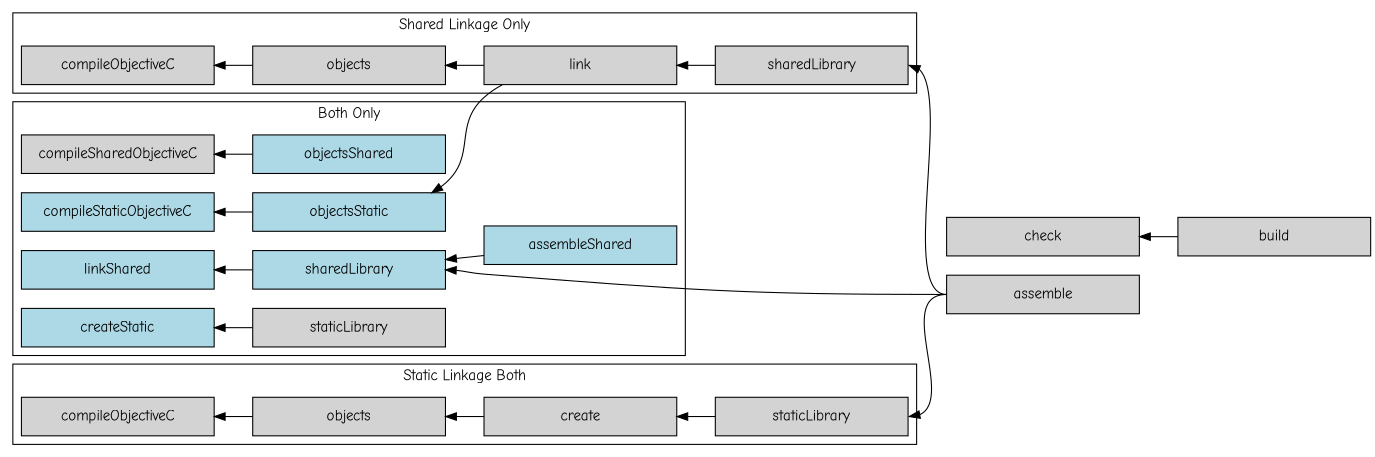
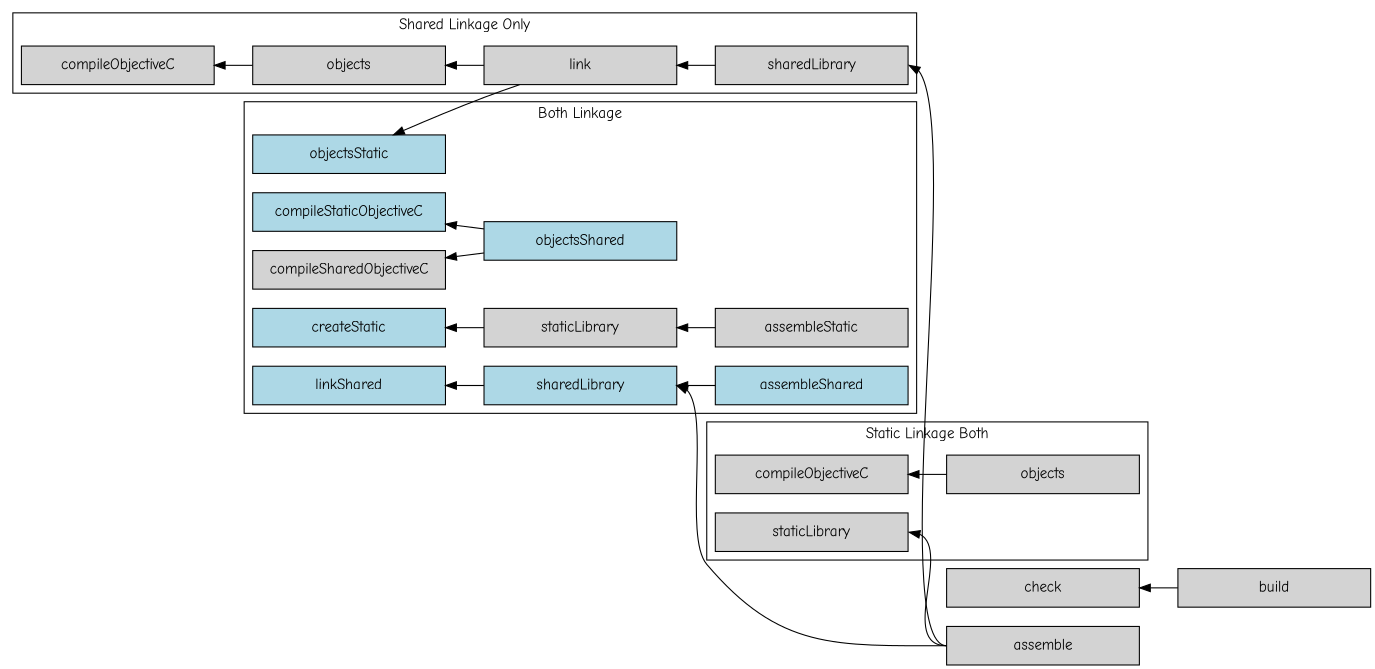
(349, 114) -> (580, 114)
(239, 212) -> (470, 227)
none -> (812, 328)
(580, 417) -> none
